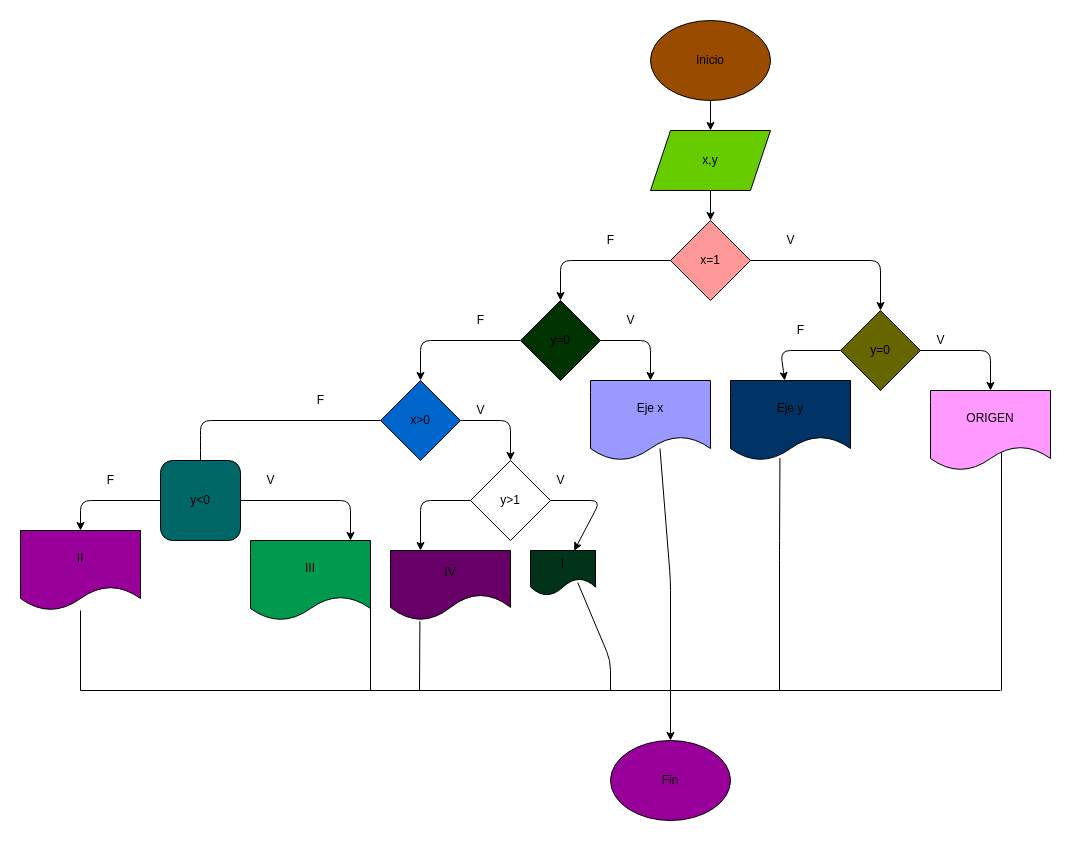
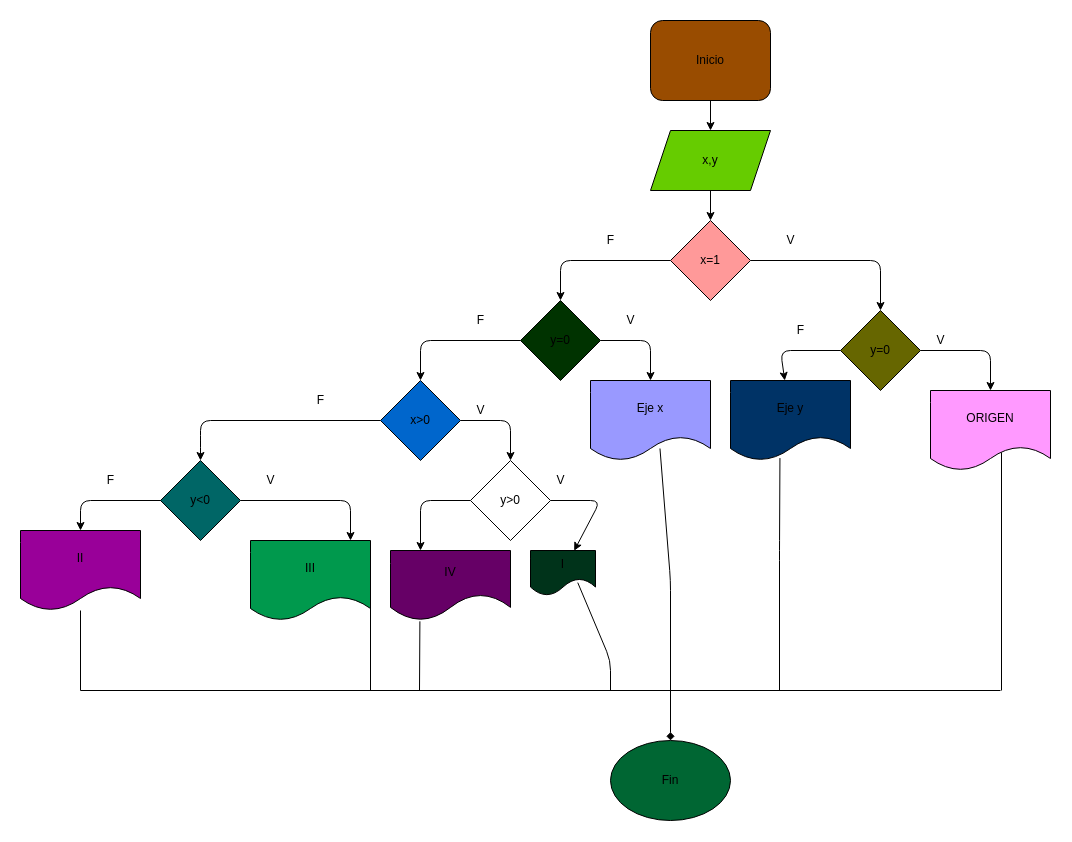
(711, 61) -> (711, 61)
(201, 456) -> (201, 452)
(201, 501) -> (201, 501)
(511, 501) -> (511, 501)
(671, 732) -> (671, 732)
(671, 781) -> (671, 781)
